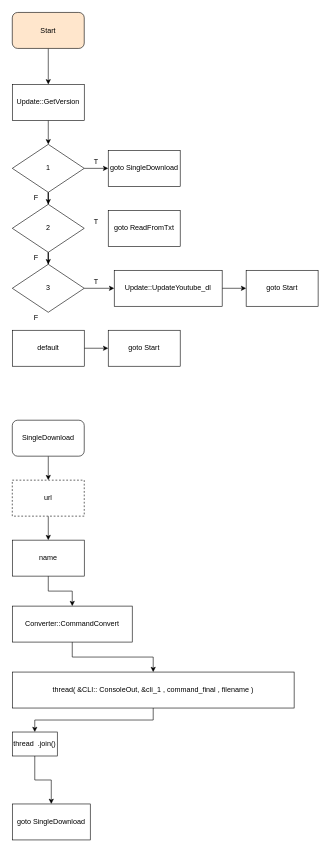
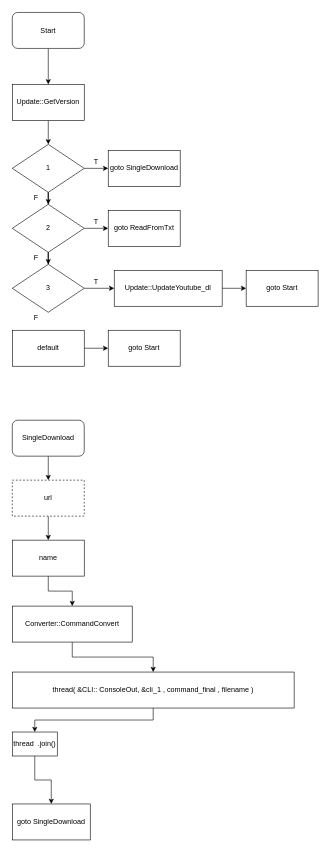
(48, 30) -> (48, 30)
none -> (102, 228)
